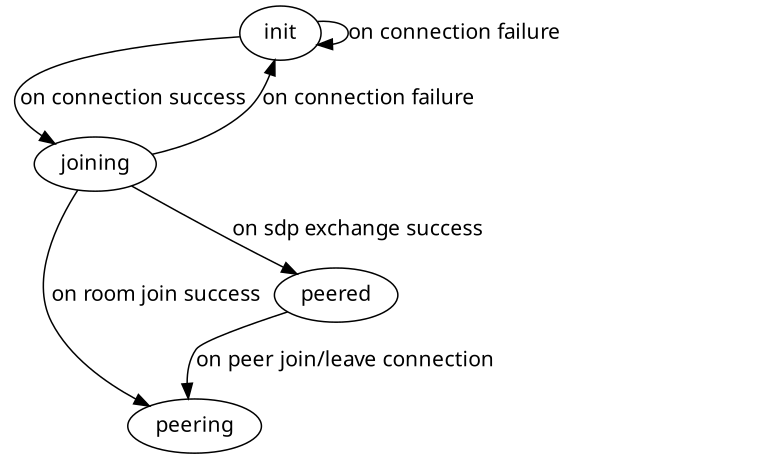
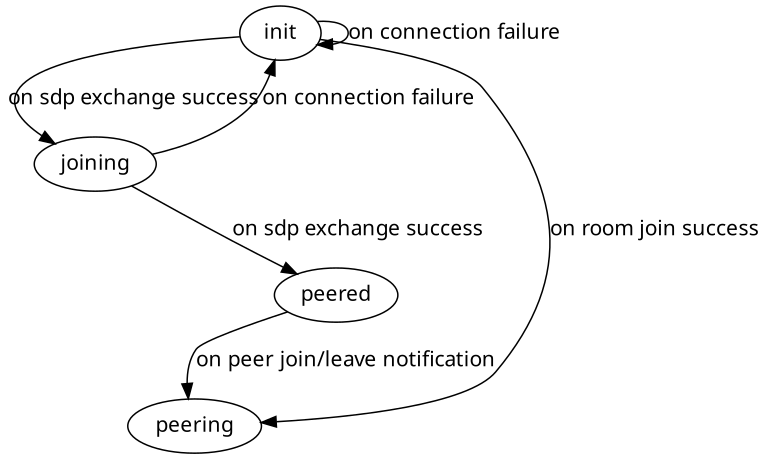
(134, 99) -> (134, 99)
(47, 311) -> (549, 256)
(346, 361) -> (346, 361)
